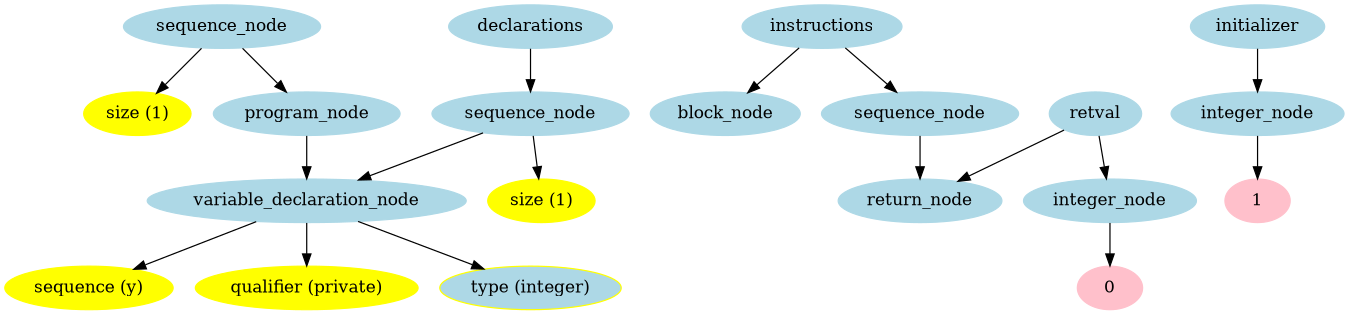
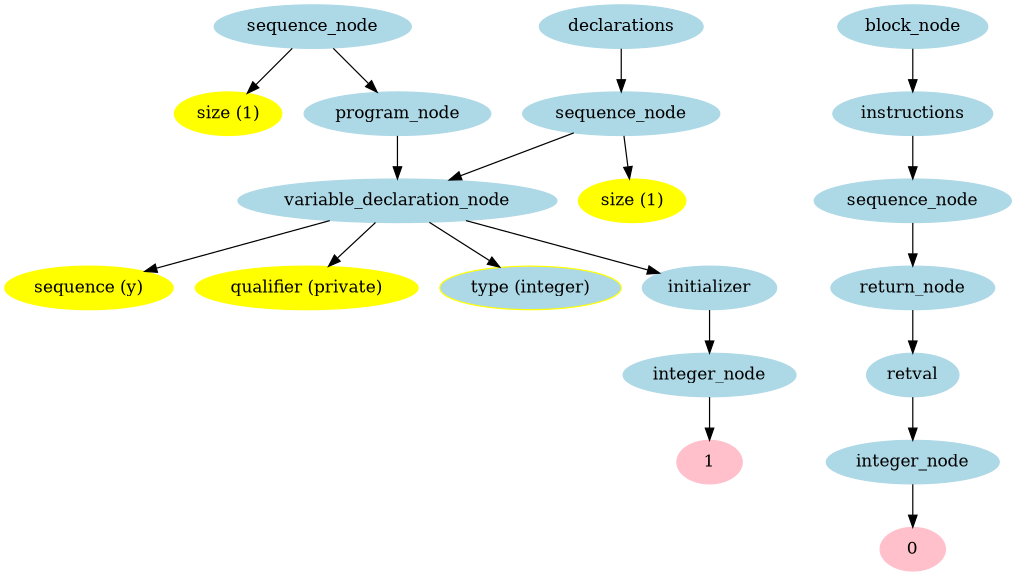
(778, 66) -> (913, 64)
(1017, 153) -> (913, 326)
none -> (557, 245)
